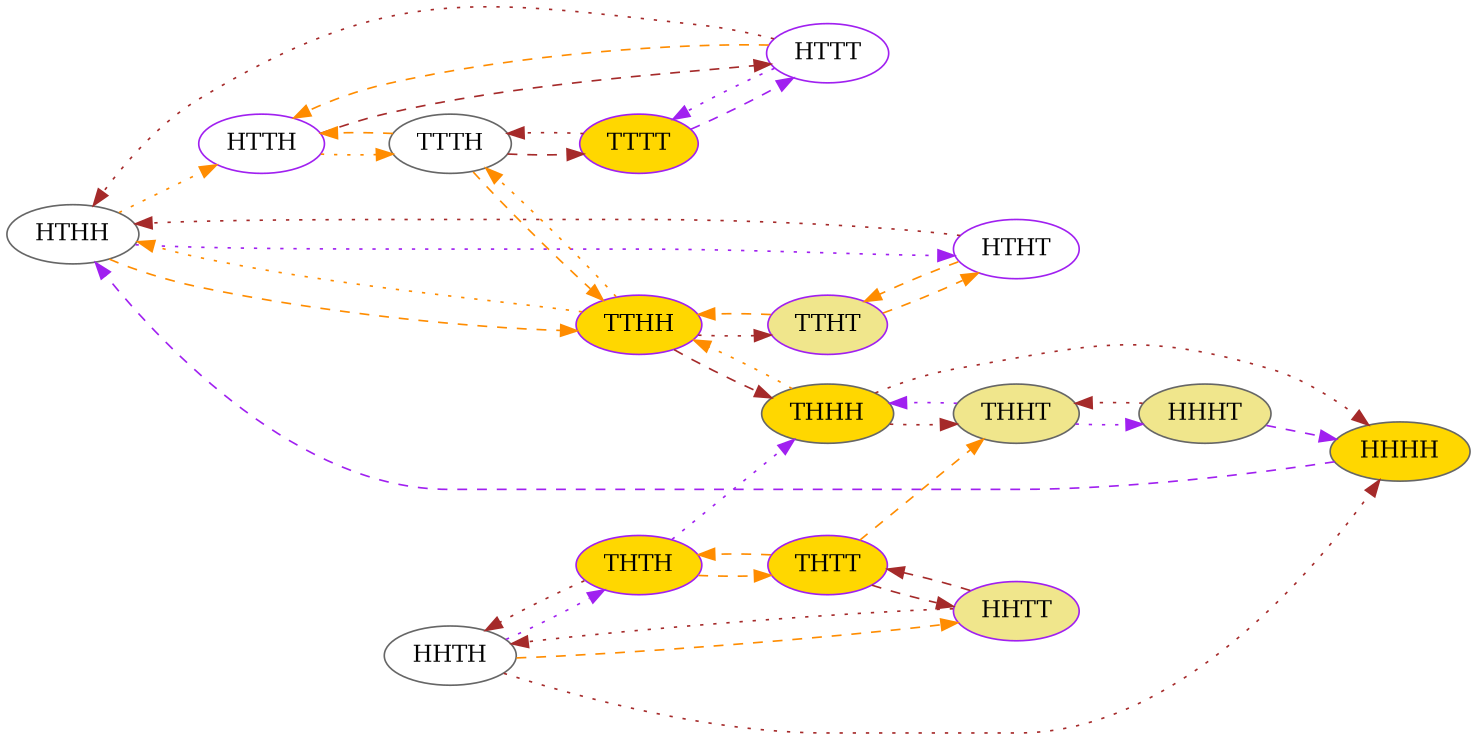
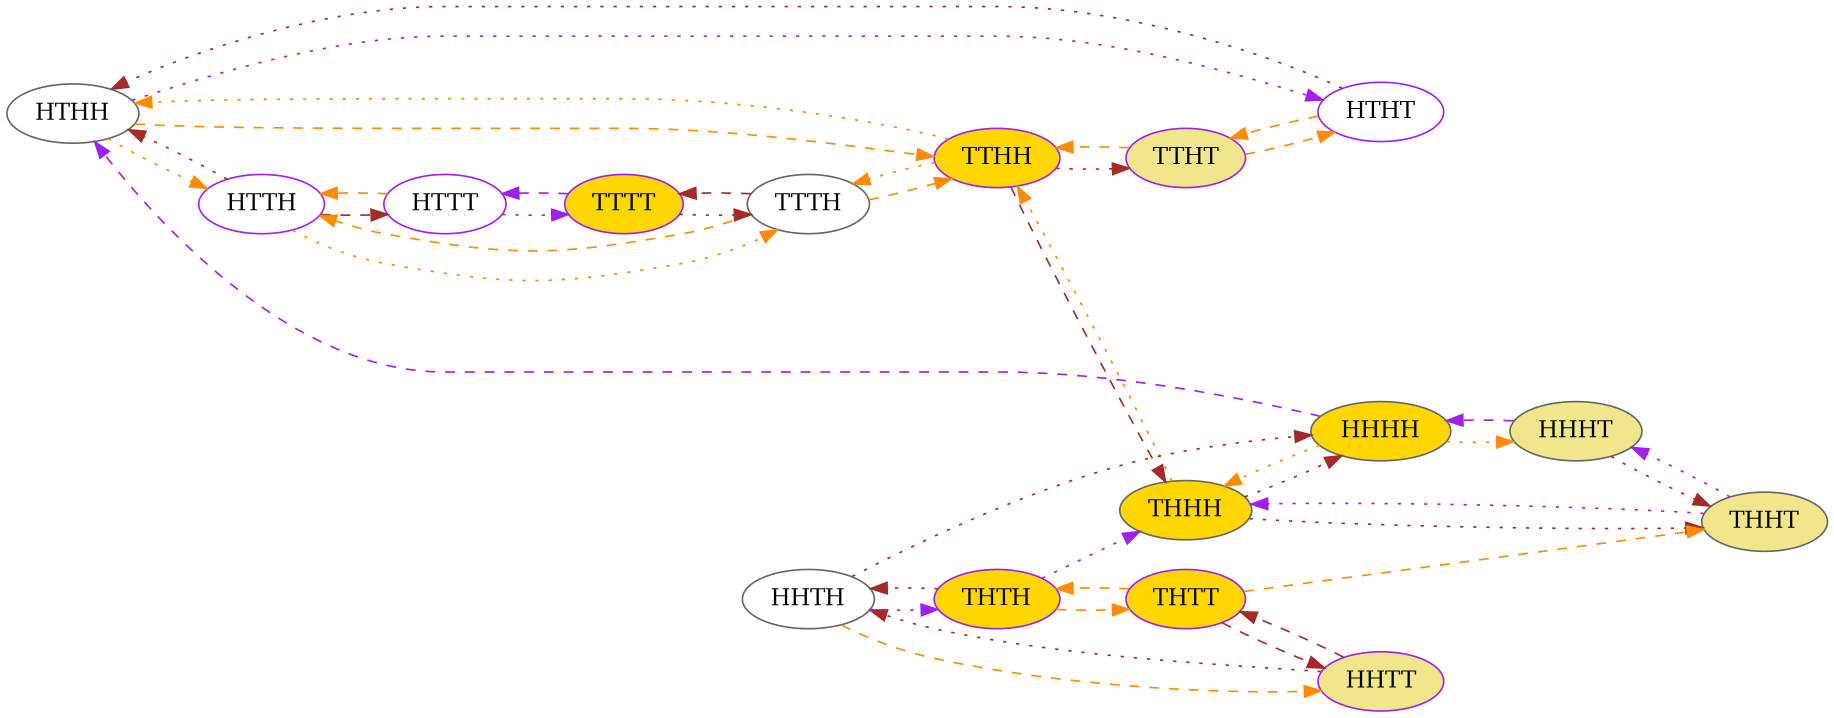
(412, 13) -> (186, 157)
none -> (1471, 442)
none -> (1279, 461)
